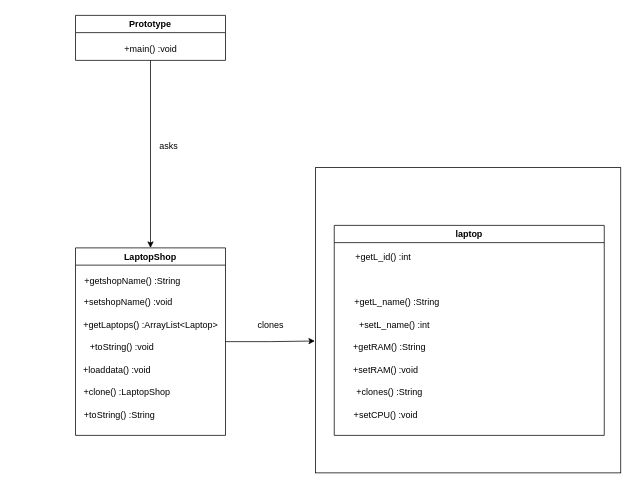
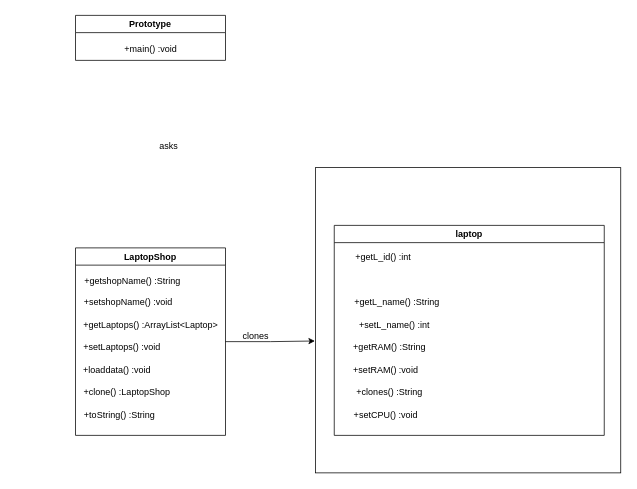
(150, 153) -> none
(270, 325) -> (255, 336)
(106, 348) -> (106, 348)
